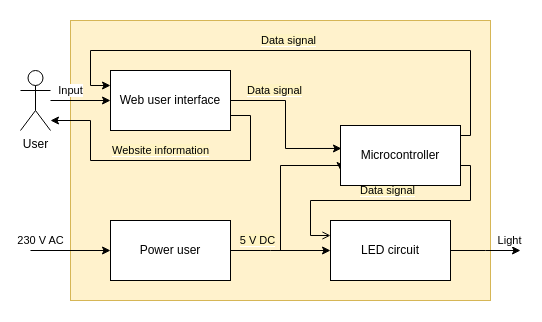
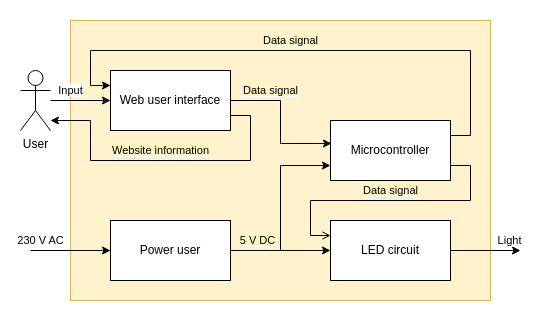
(401, 156) -> (391, 151)
